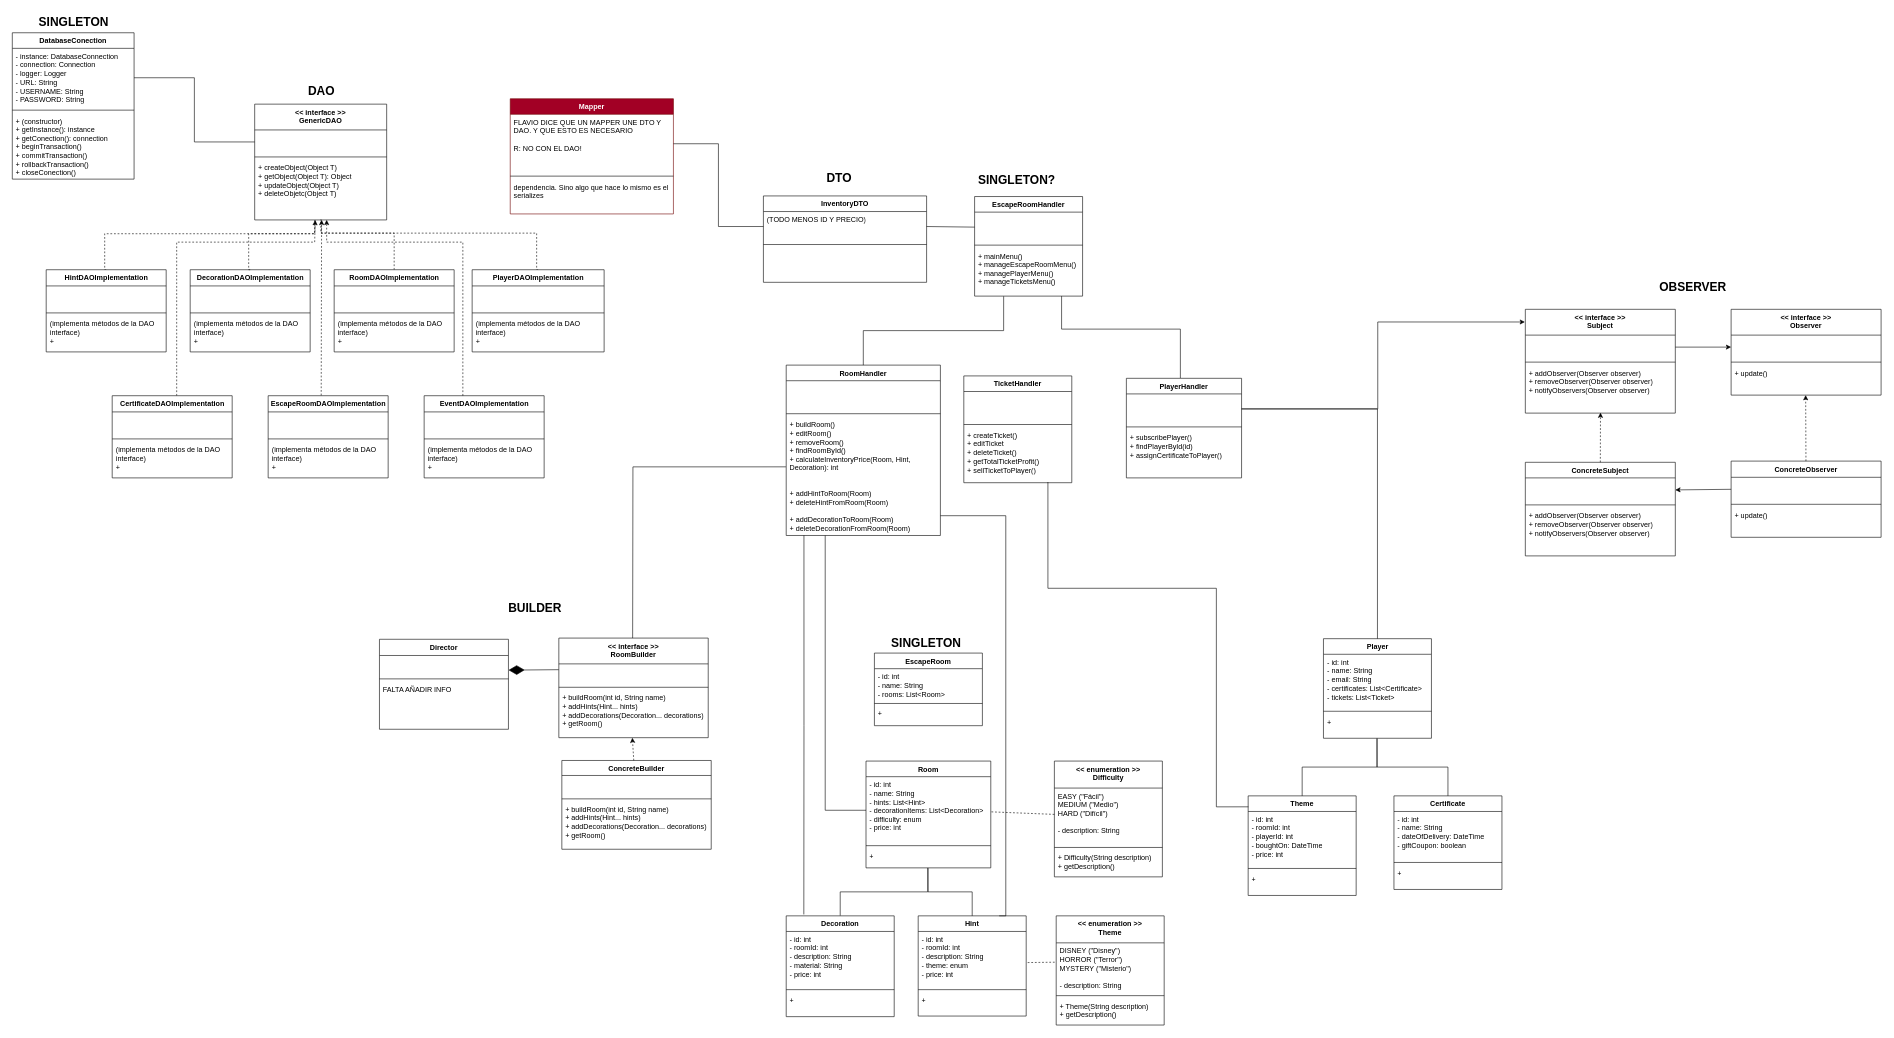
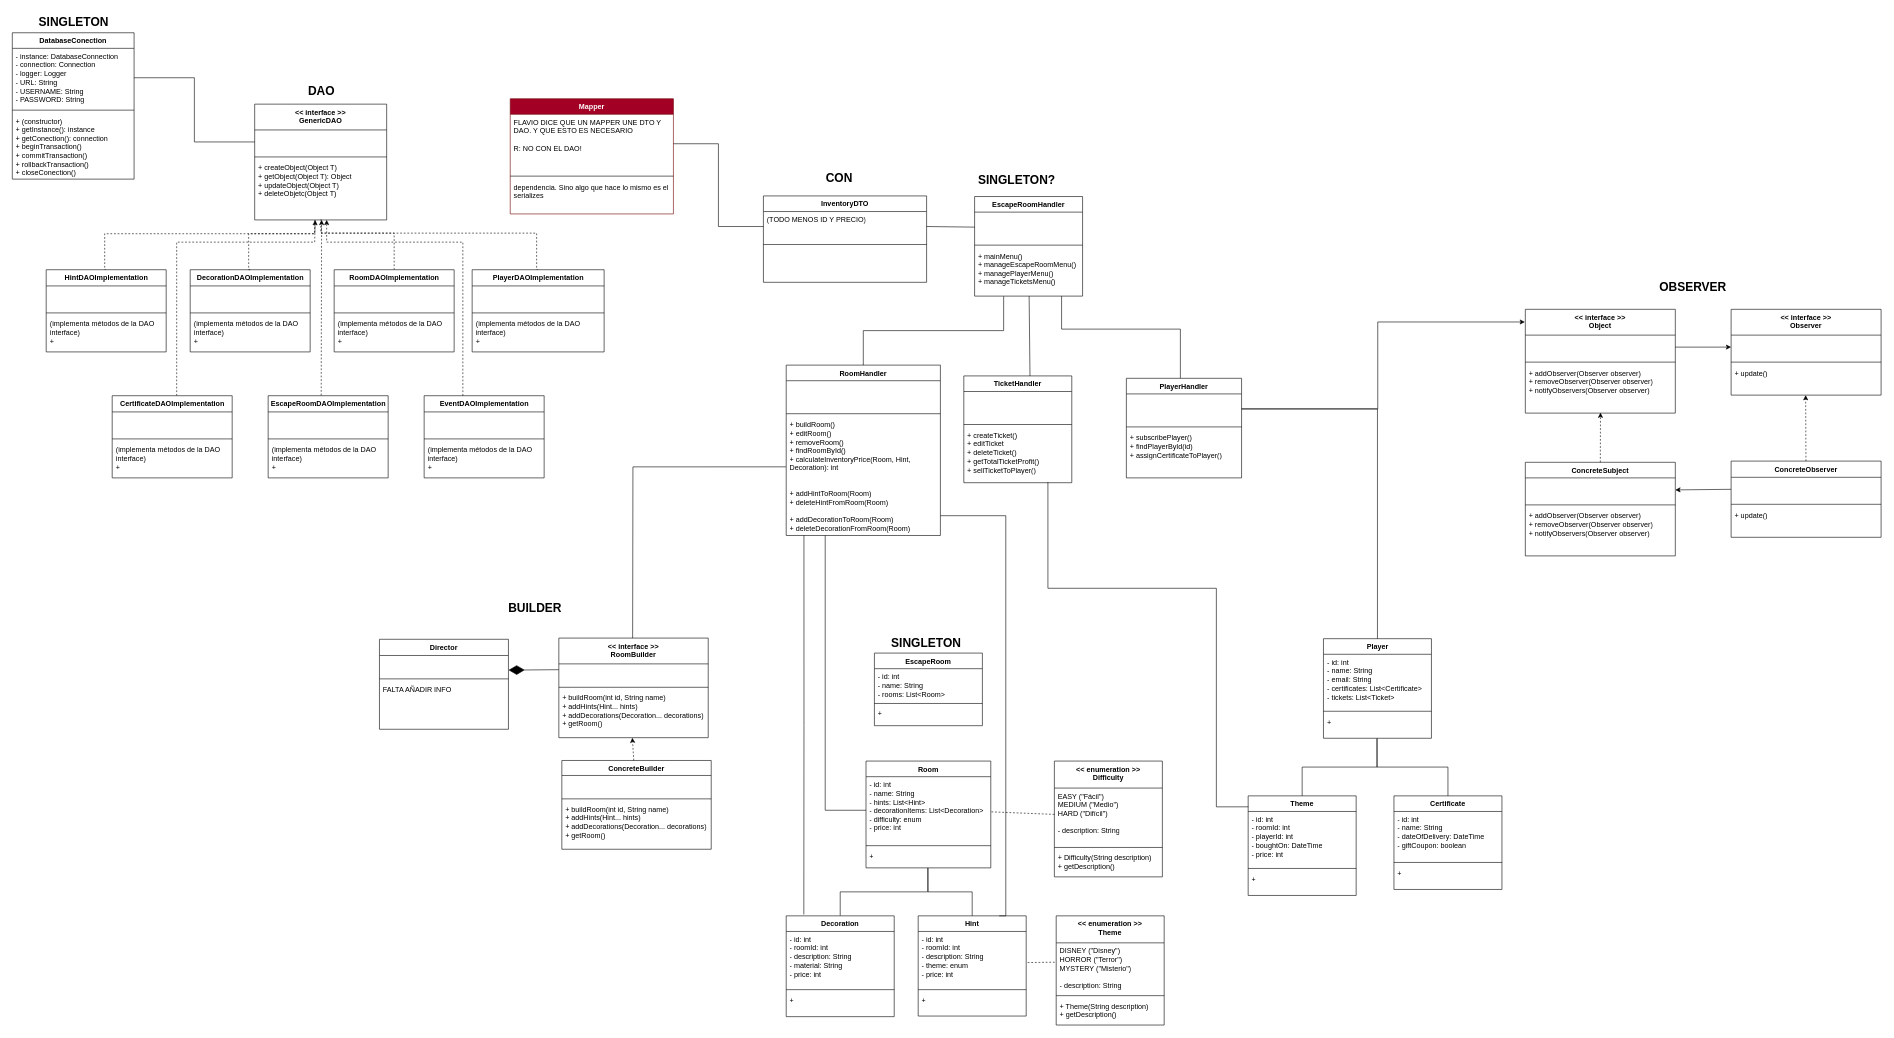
(839, 177) -> (839, 177)
(1601, 322) -> (1601, 322)
none -> (1030, 337)
